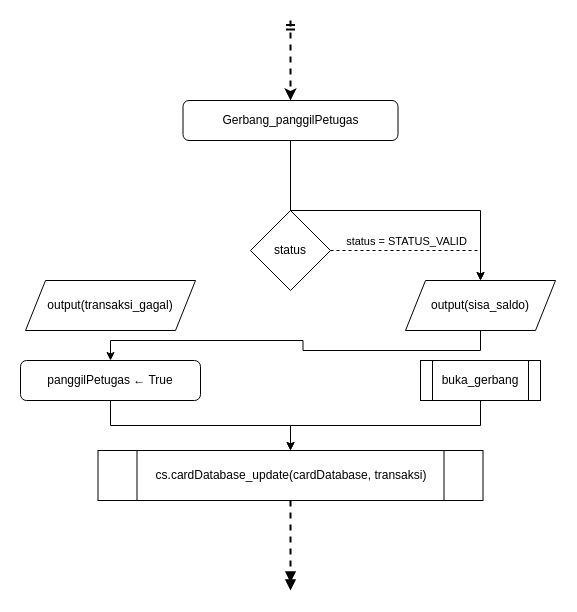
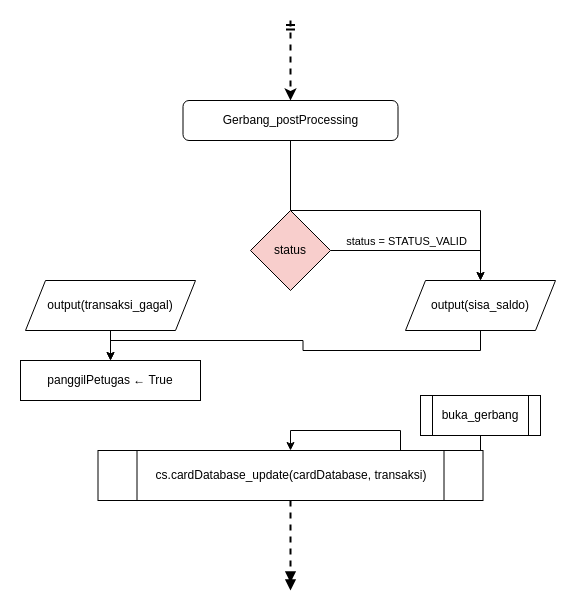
(291, 121) -> (291, 121)
(291, 251) -> (291, 251)
(405, 251) -> (405, 251)
none -> (111, 334)
(111, 381) -> (111, 381)
(481, 381) -> (481, 416)
(187, 426) -> none
